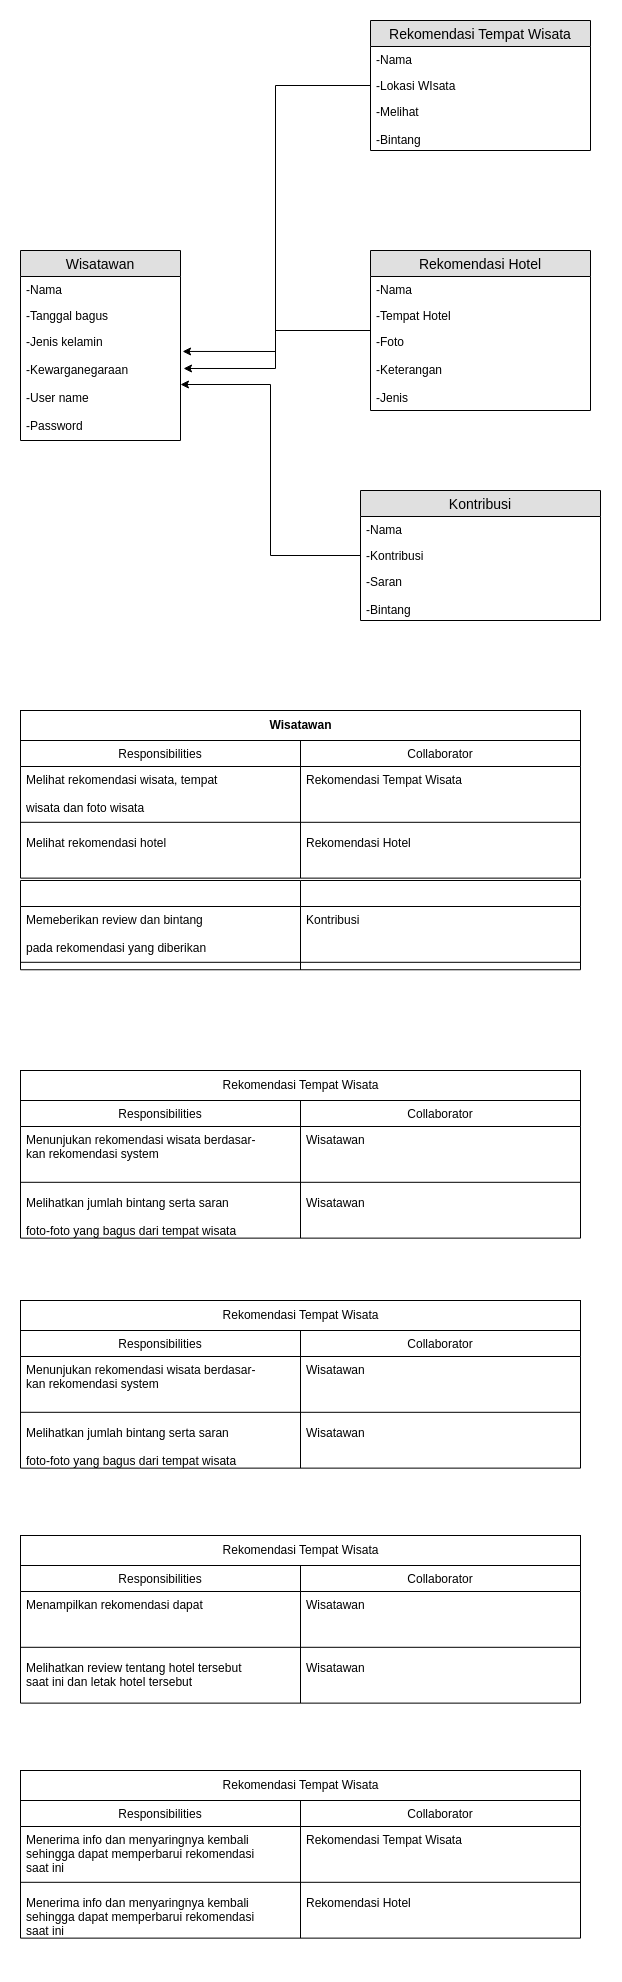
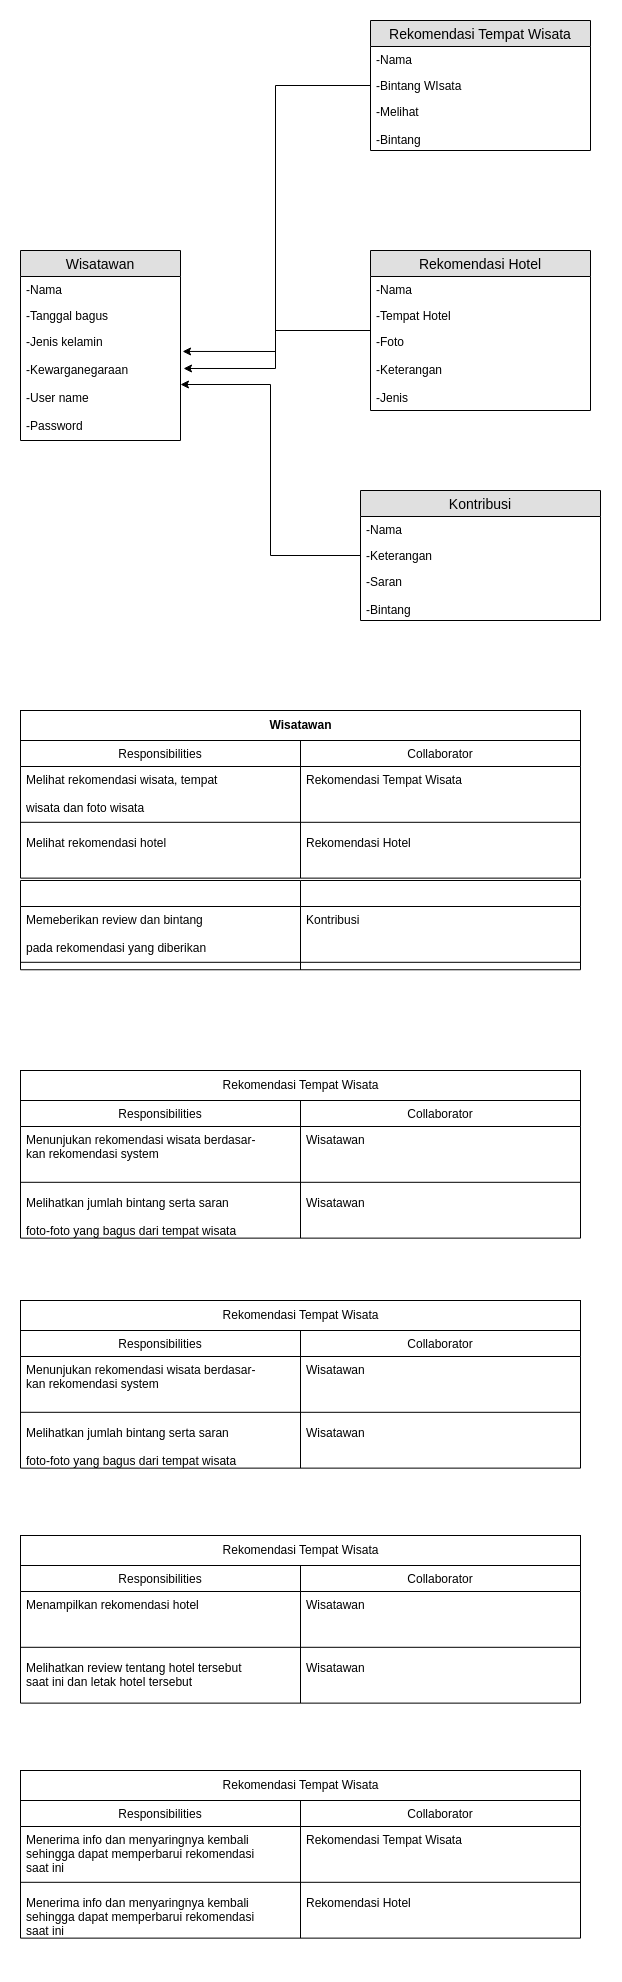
(420, 86) -> (423, 86)
(400, 556) -> (403, 556)
(116, 1605) -> (114, 1605)
